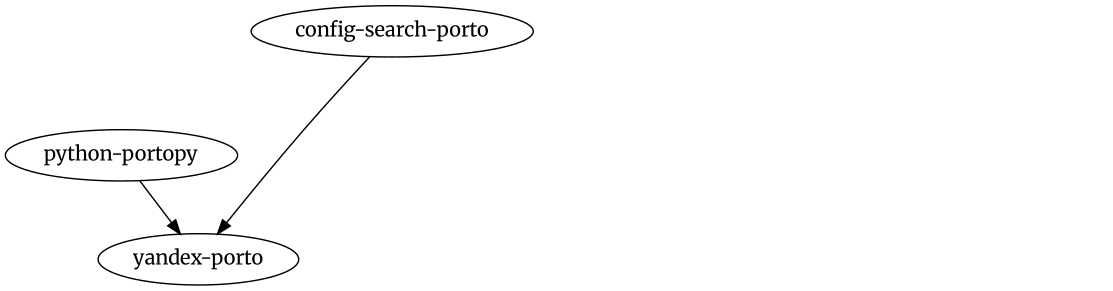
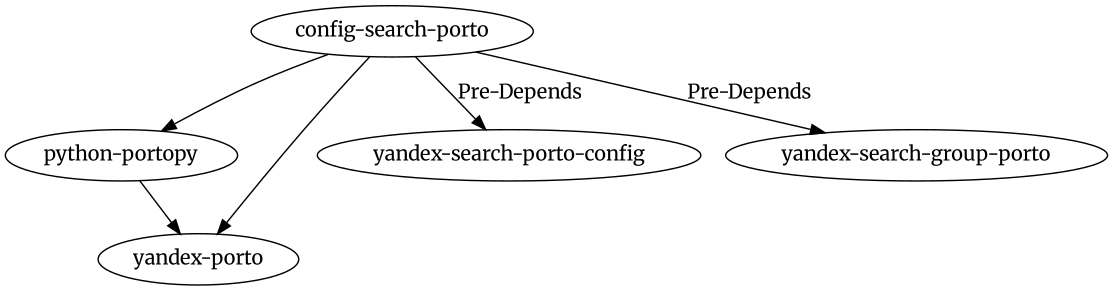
none -> (250, 86)
none -> (509, 155)
none -> (917, 155)
